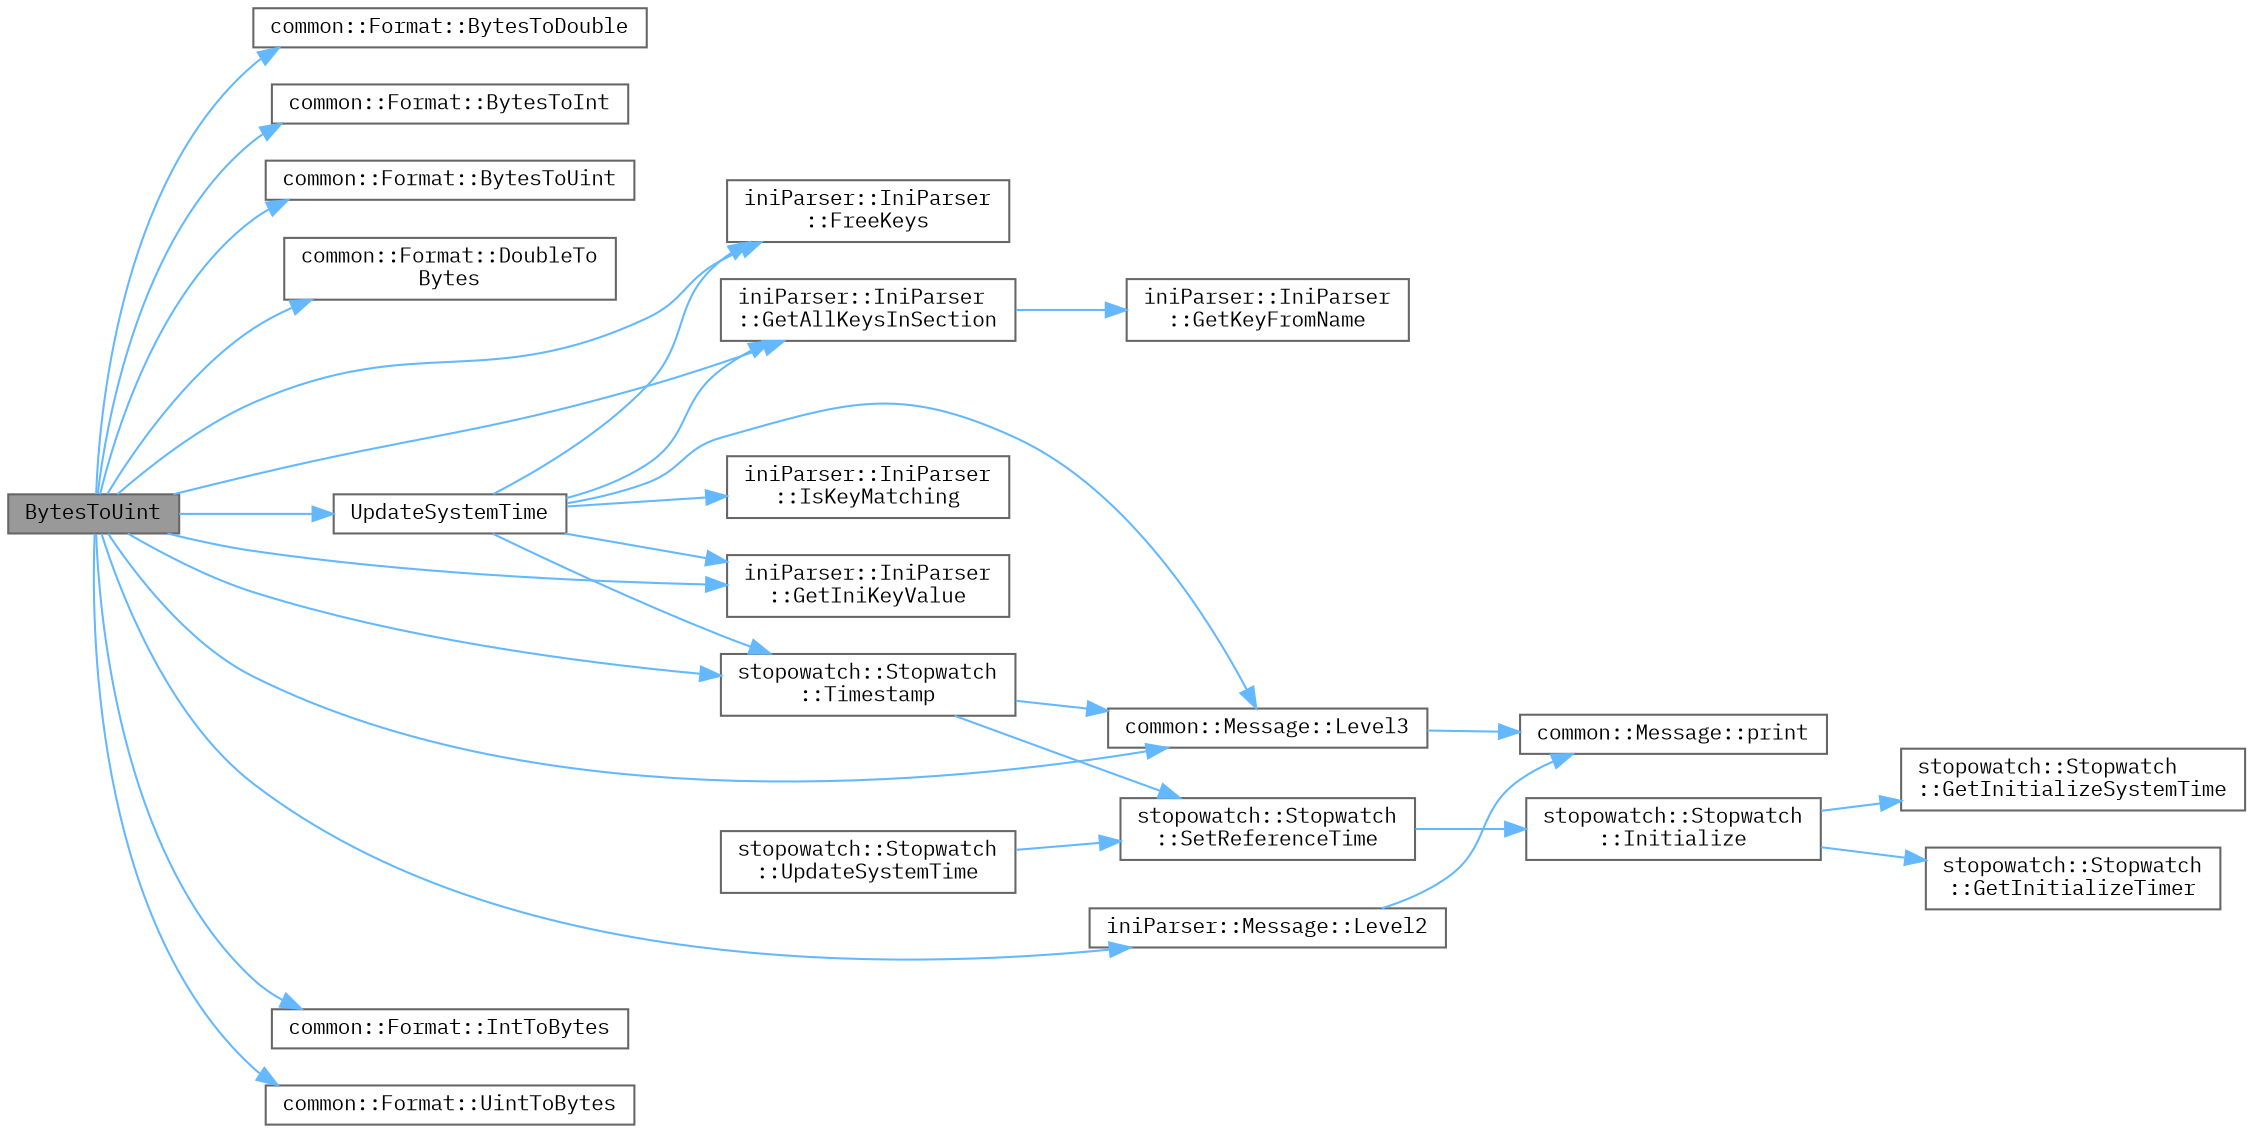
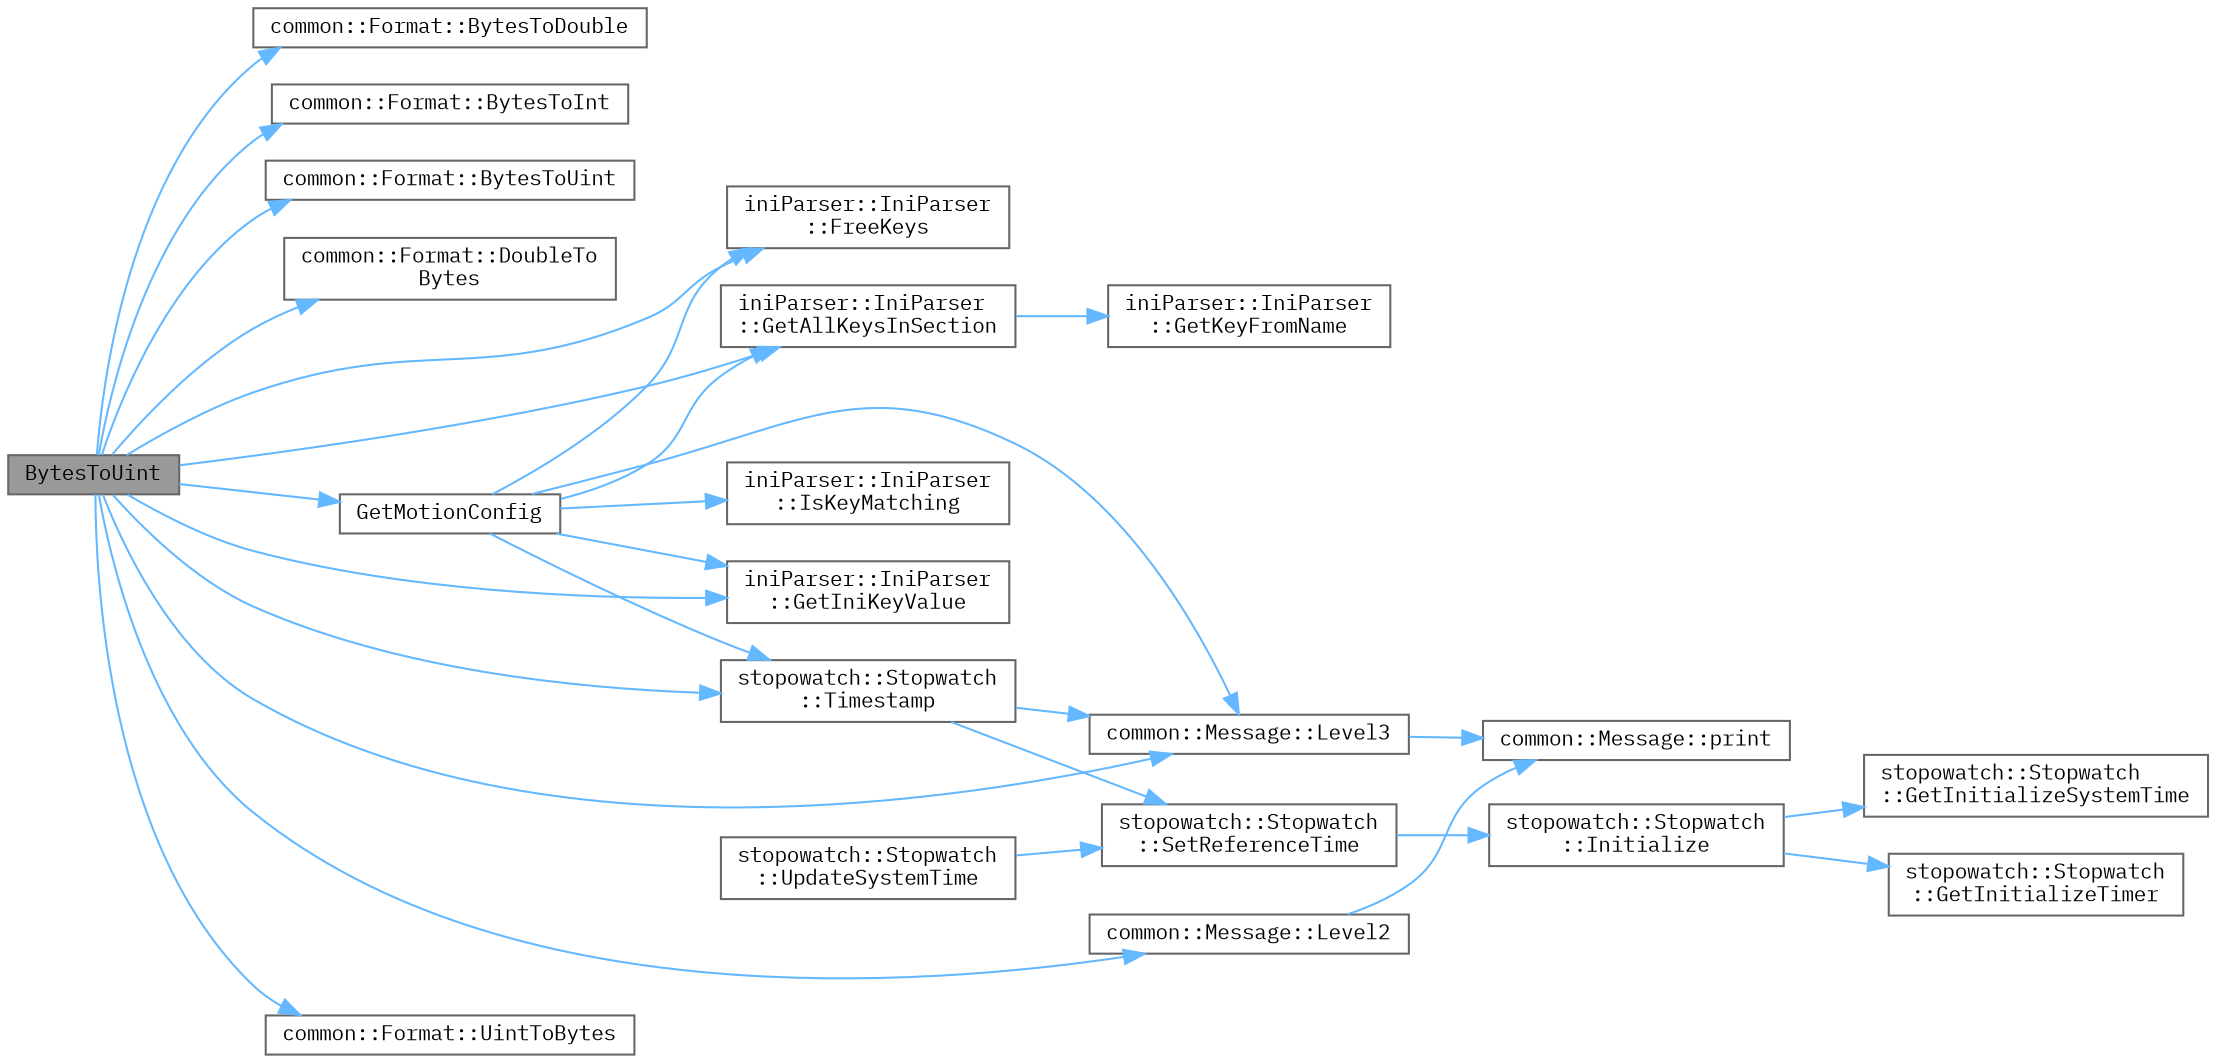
(450, 514) -> (450, 514)
(1268, 928) -> (1249, 934)
(450, 1029) -> none
